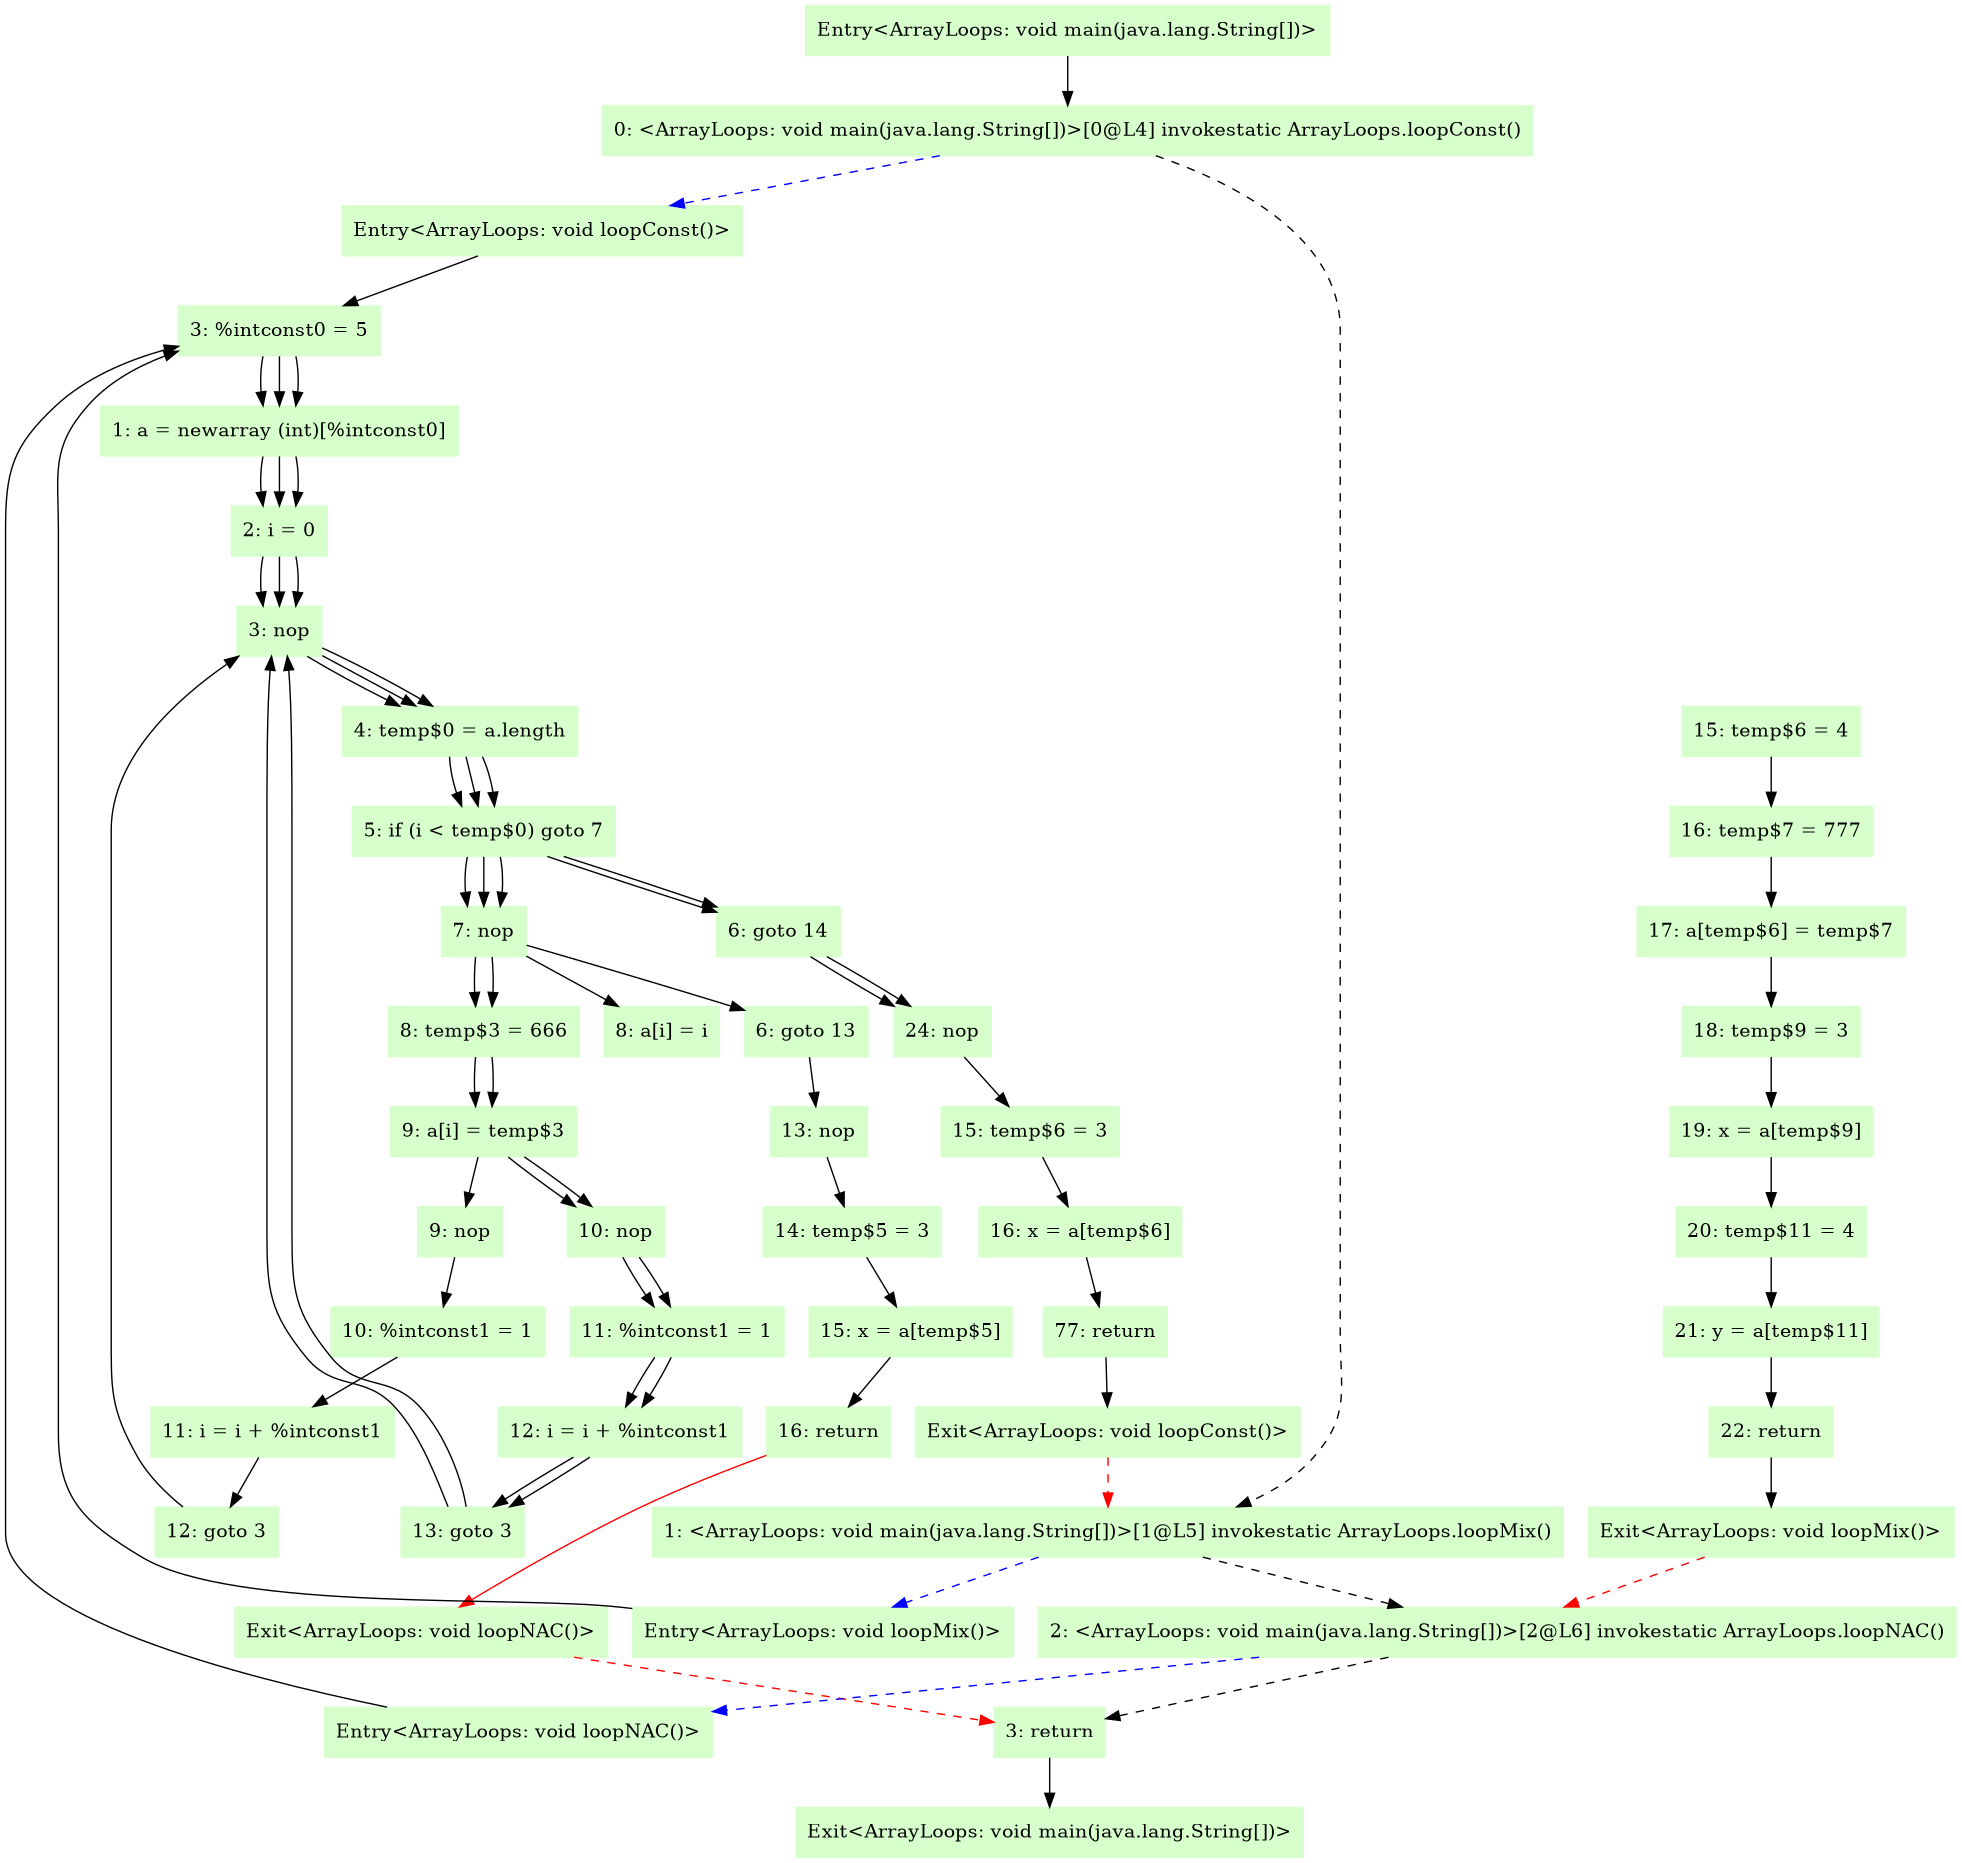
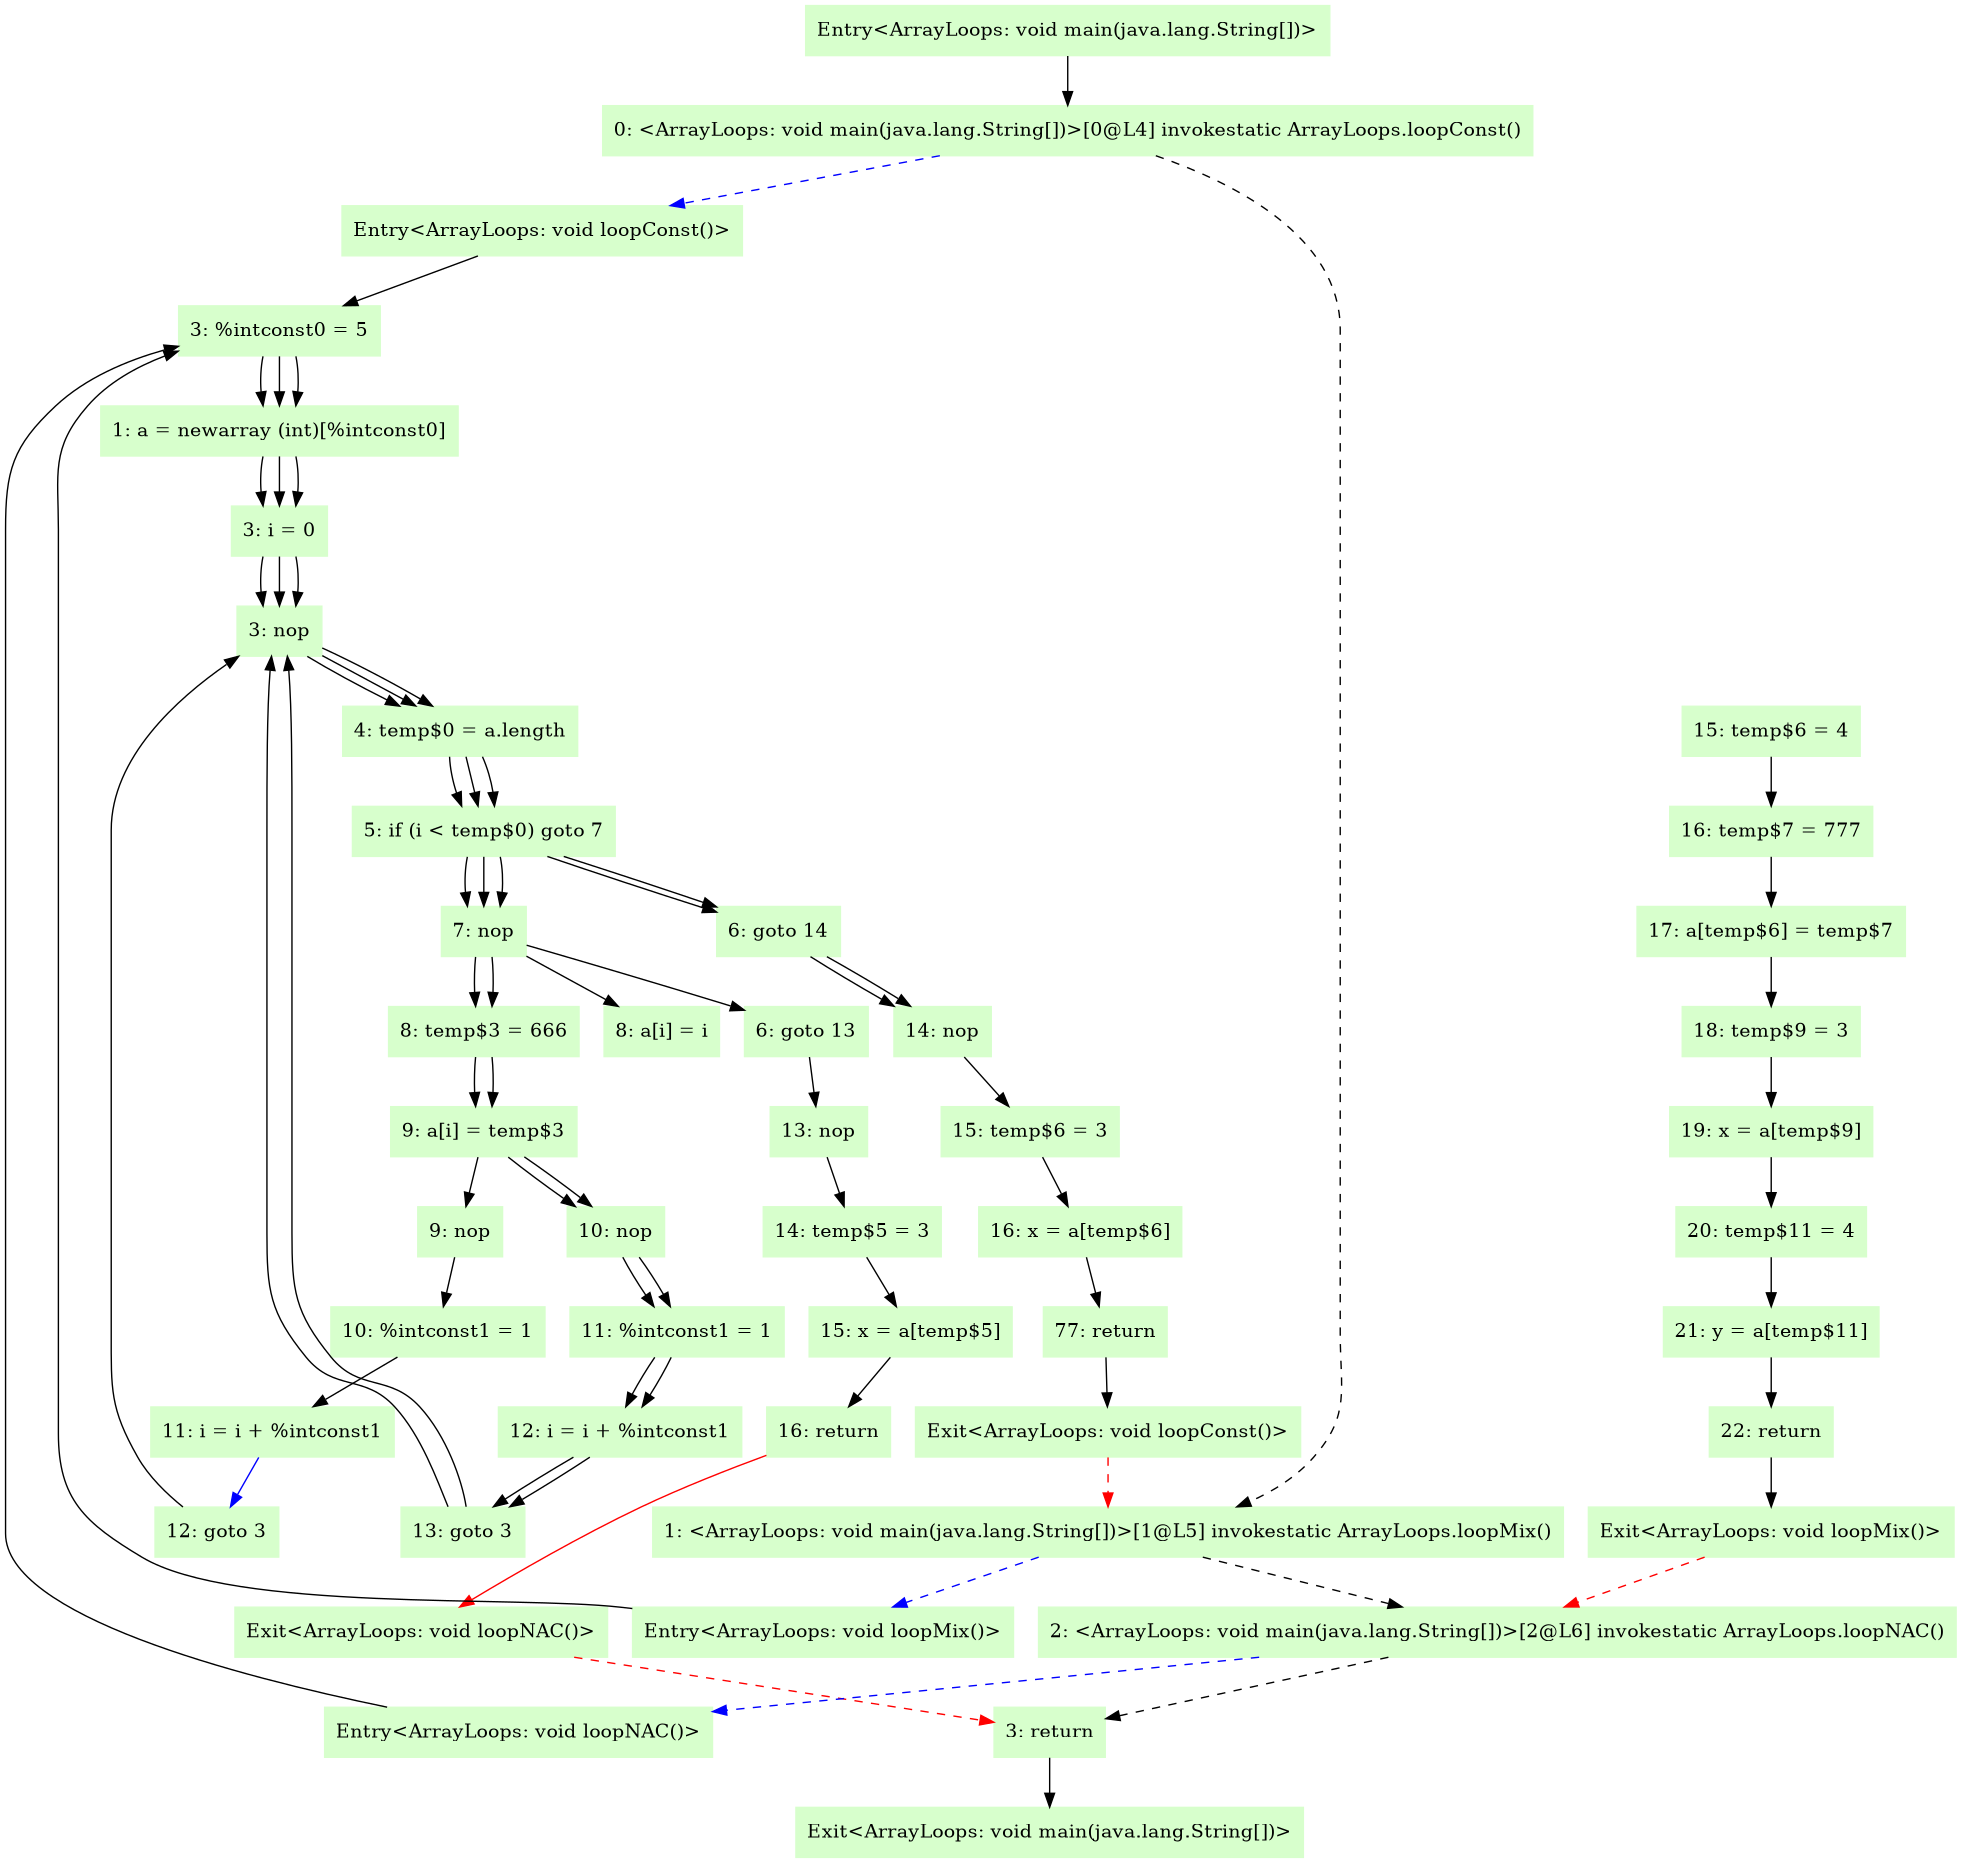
(279, 531) -> (279, 531)
(943, 1032) -> (943, 1032)
(248, 1476) -> (248, 1476)
